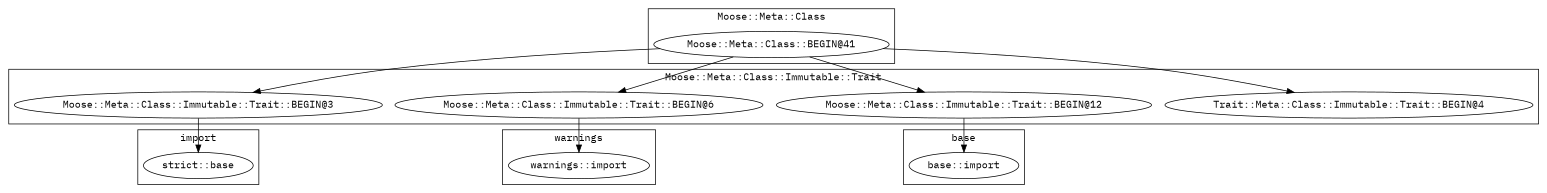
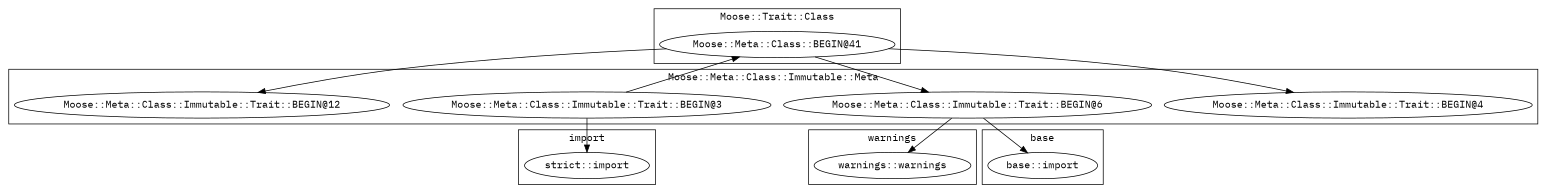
(771, 17) -> (777, 17)
(459, 62) -> (679, 76)
(774, 78) -> (773, 78)
(1349, 105) -> (1348, 105)
(964, 134) -> (1004, 135)
(198, 166) -> (587, 166)
(579, 166) -> (892, 166)
